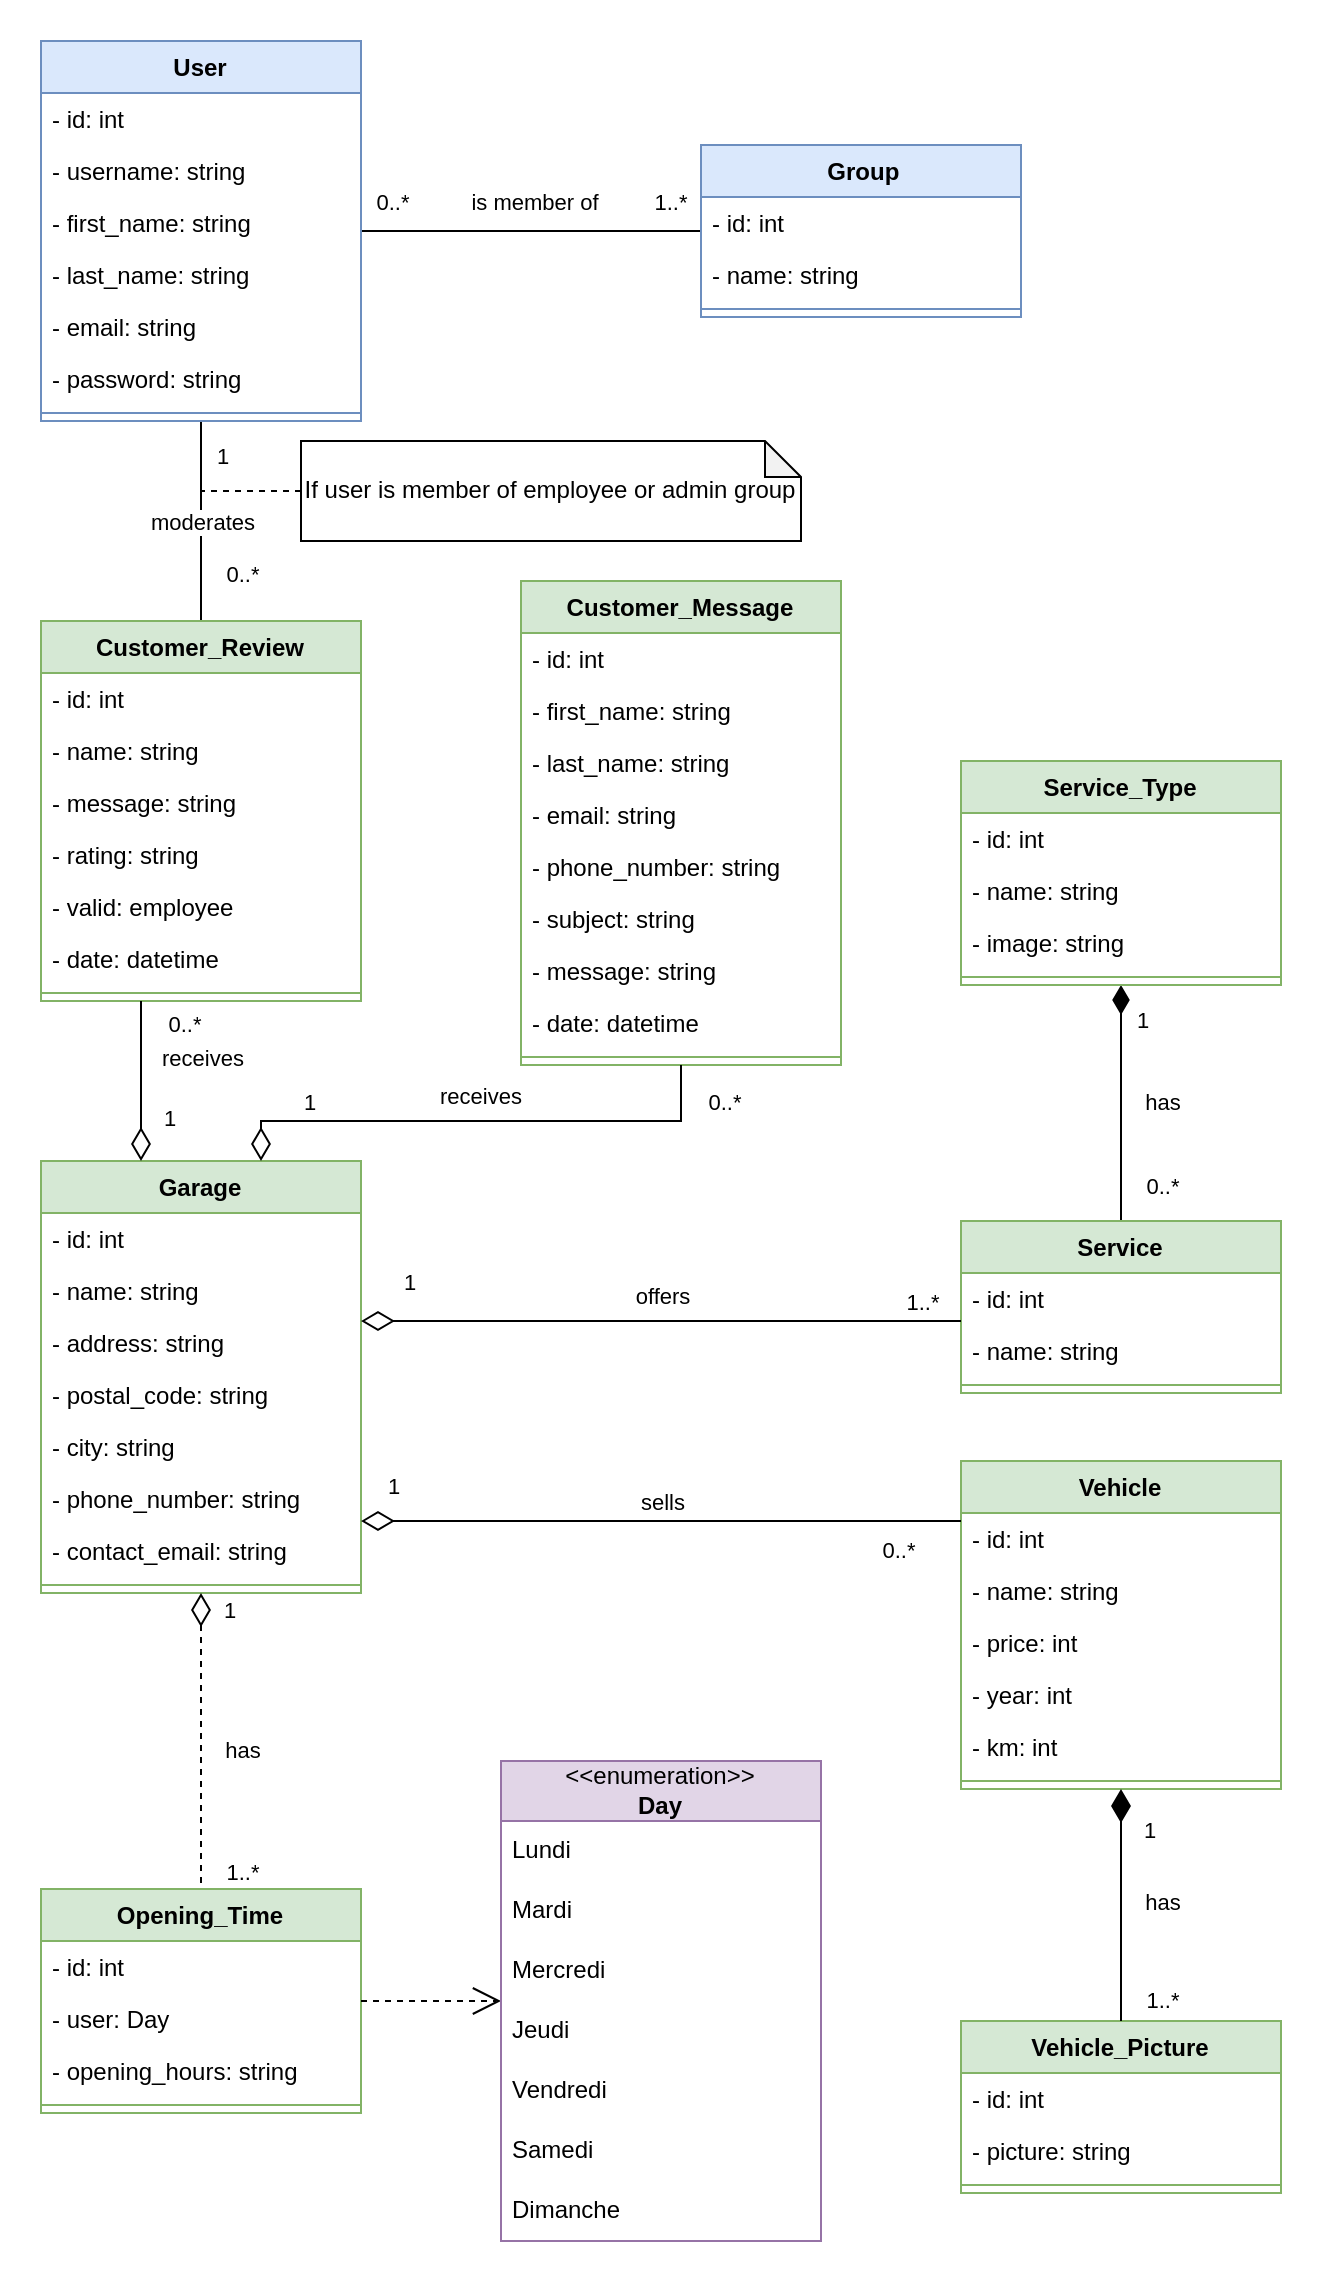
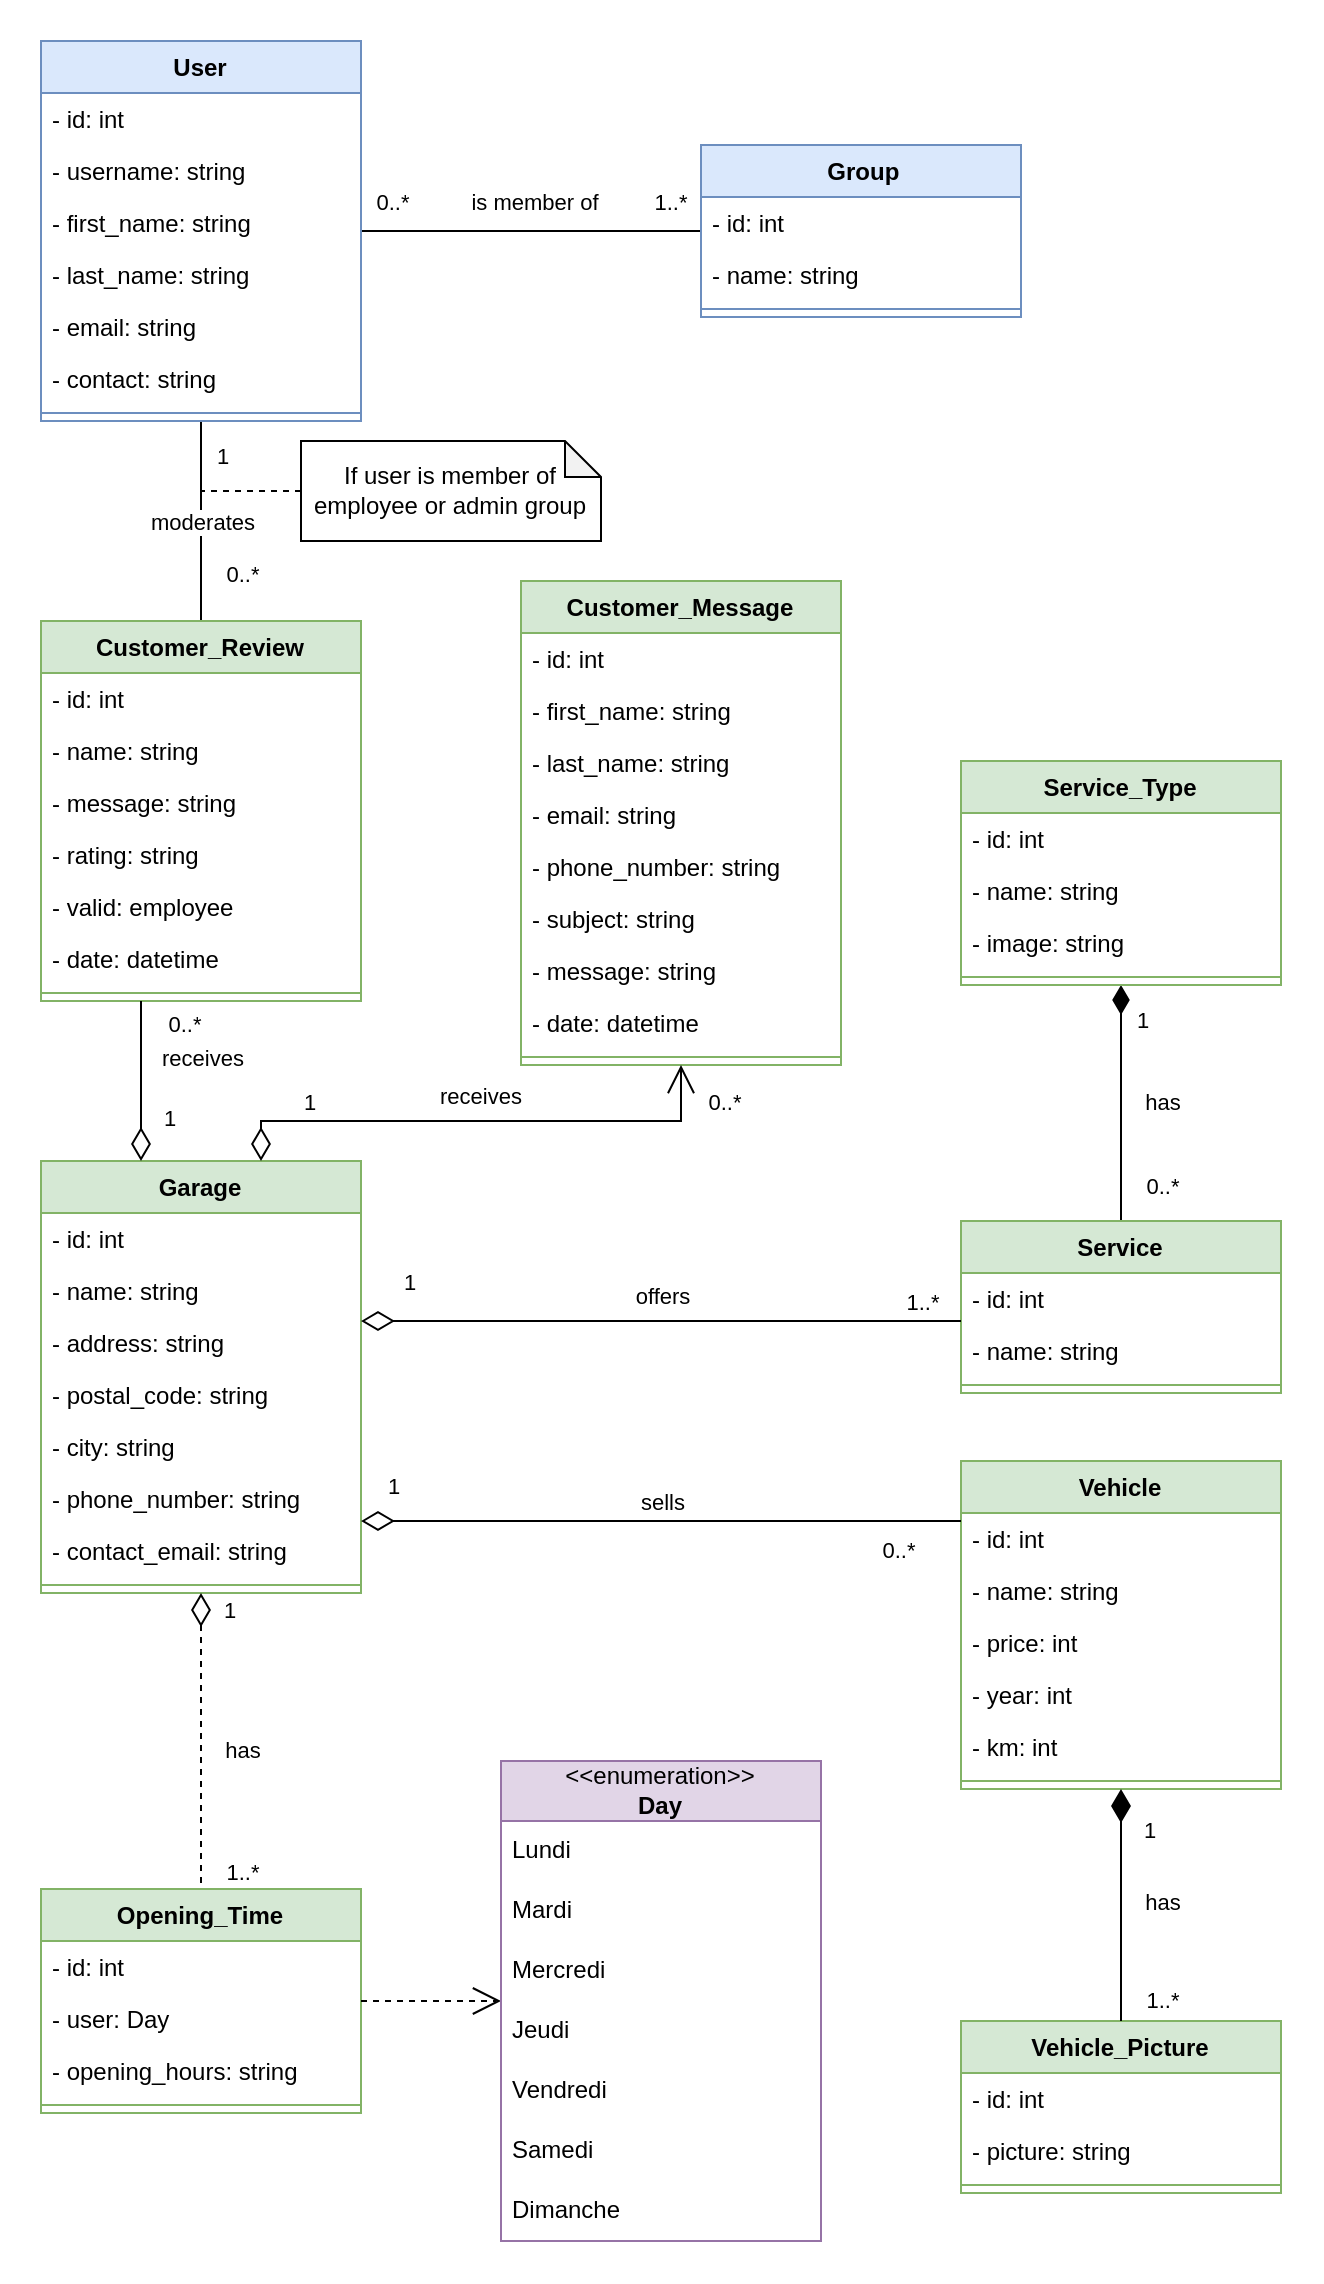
(161, 381) -> (155, 381)
(551, 491) -> (451, 491)
(681, 1073) -> (681, 1073)
